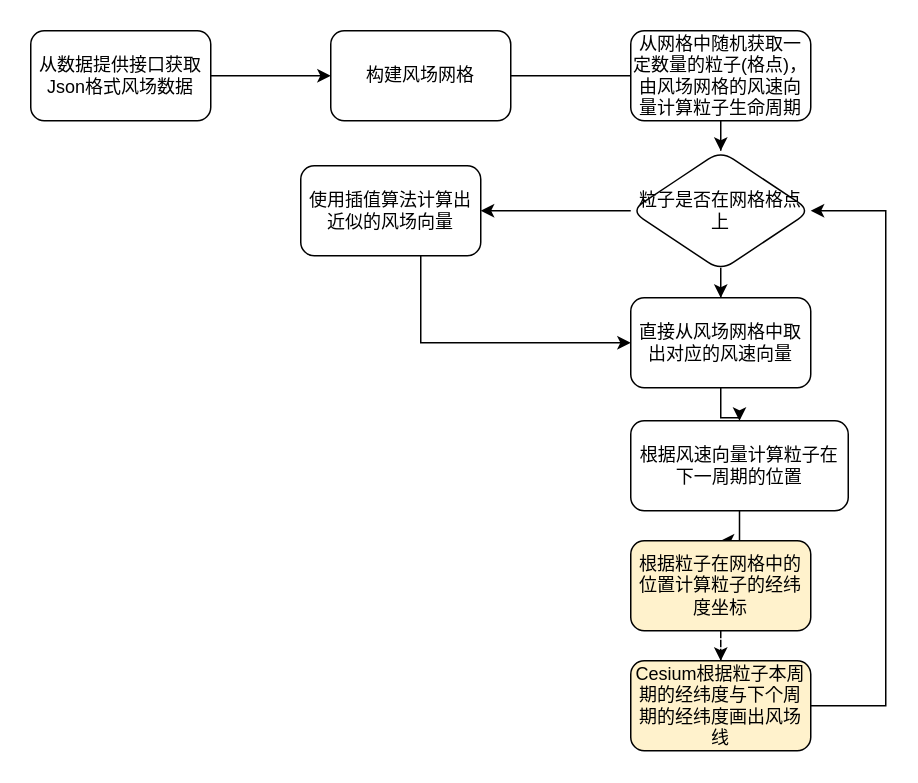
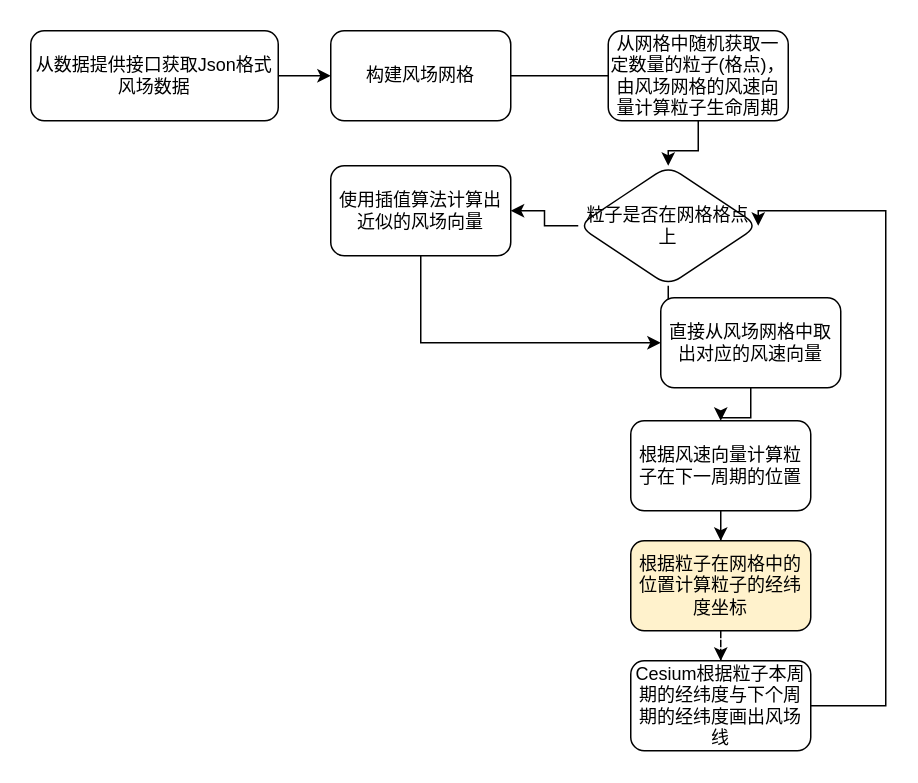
(121, 76) -> (155, 76)
(721, 76) -> (698, 76)
(391, 211) -> (421, 211)
(721, 211) -> (668, 226)
(721, 343) -> (751, 343)
(740, 466) -> (721, 466)
(721, 706) -> (721, 706)
